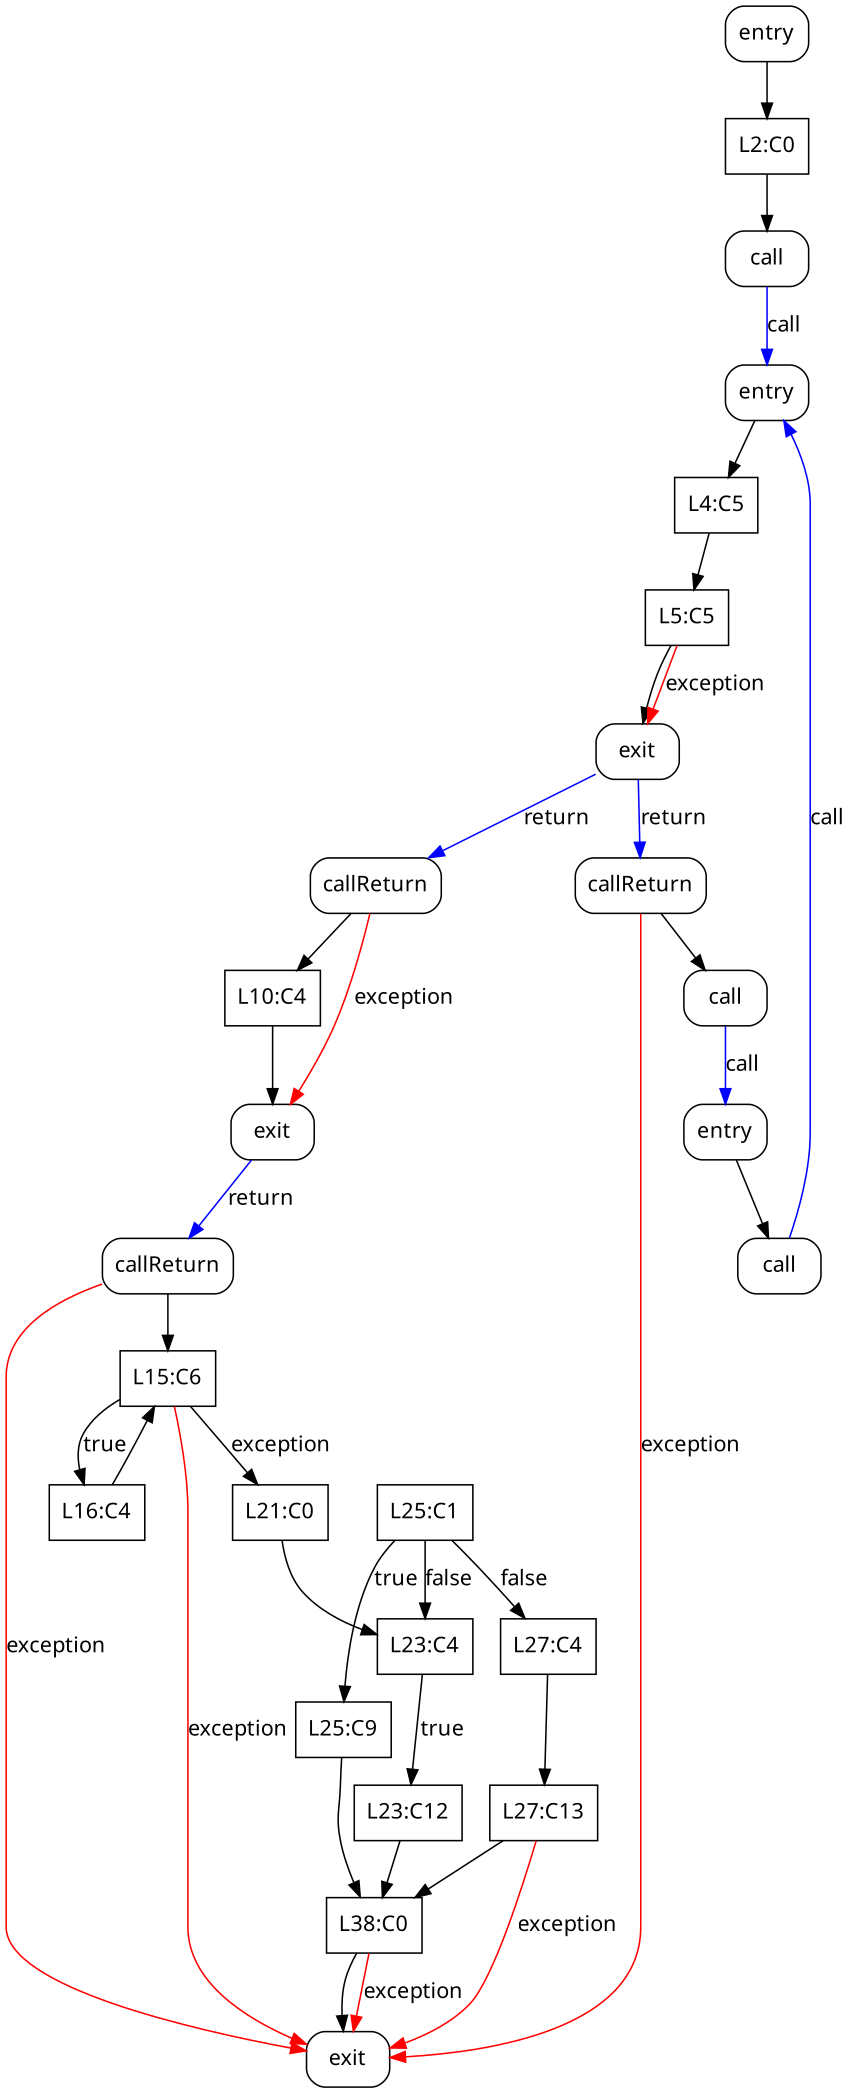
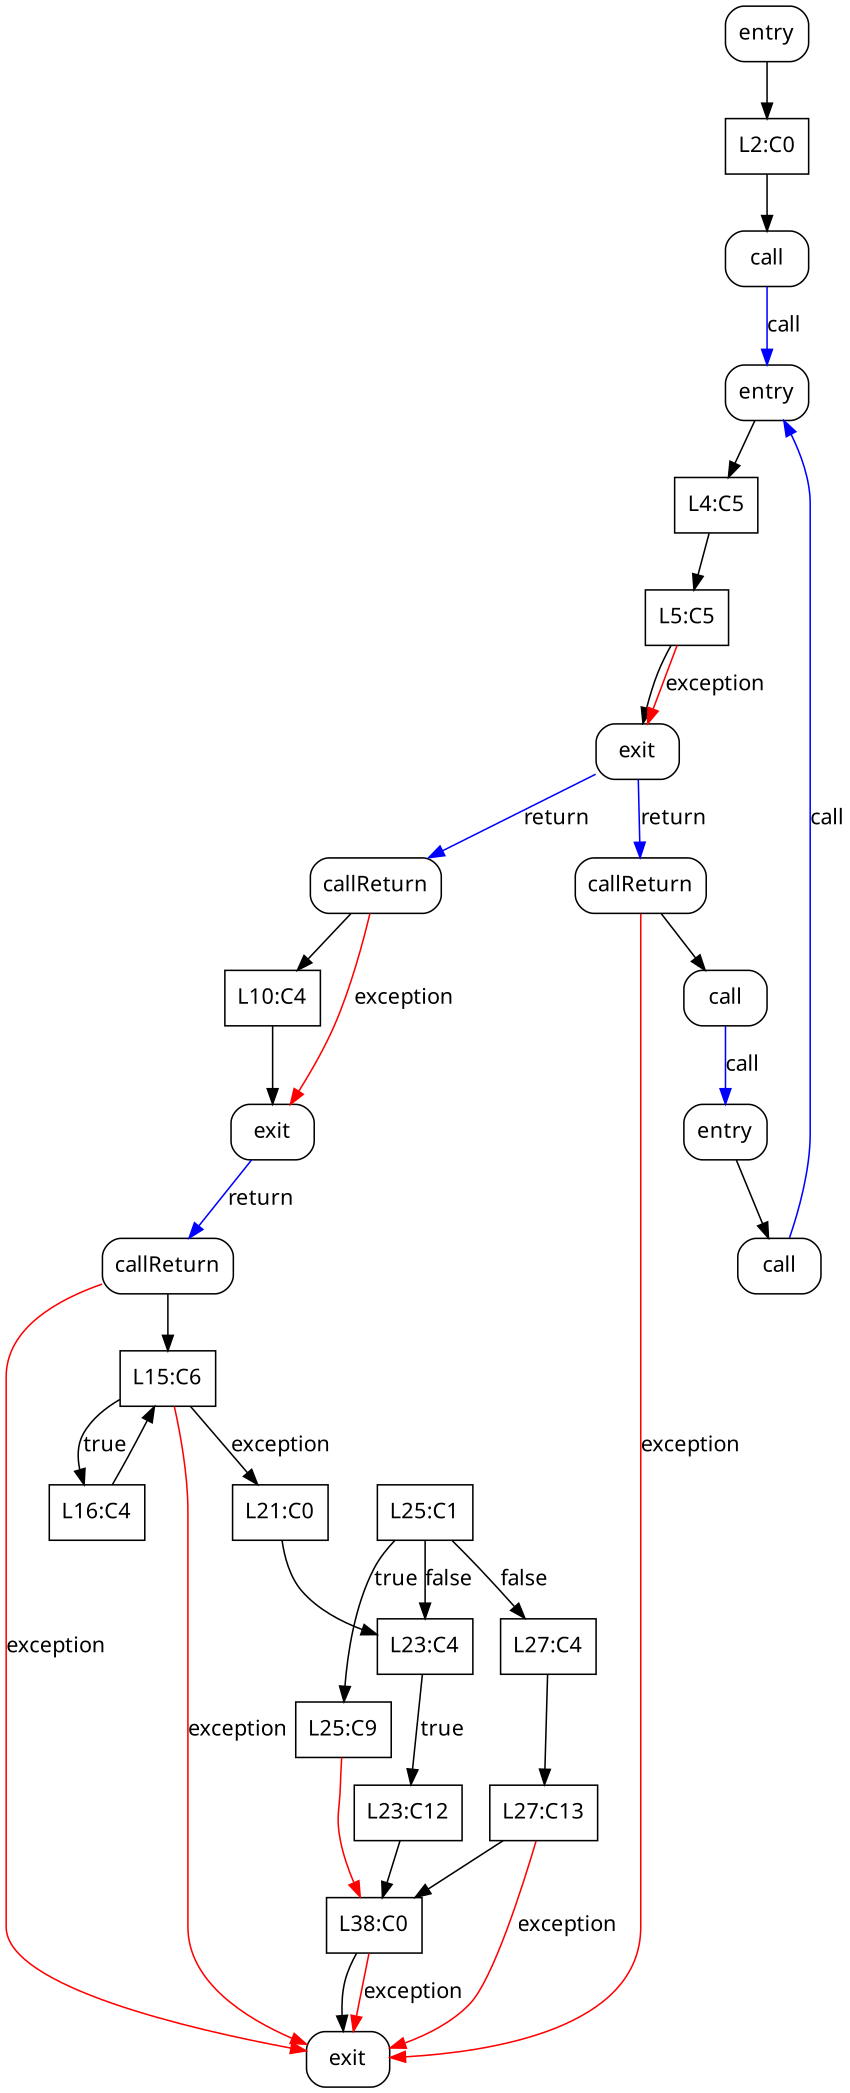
(338, 1821) -> (338, 1821)
